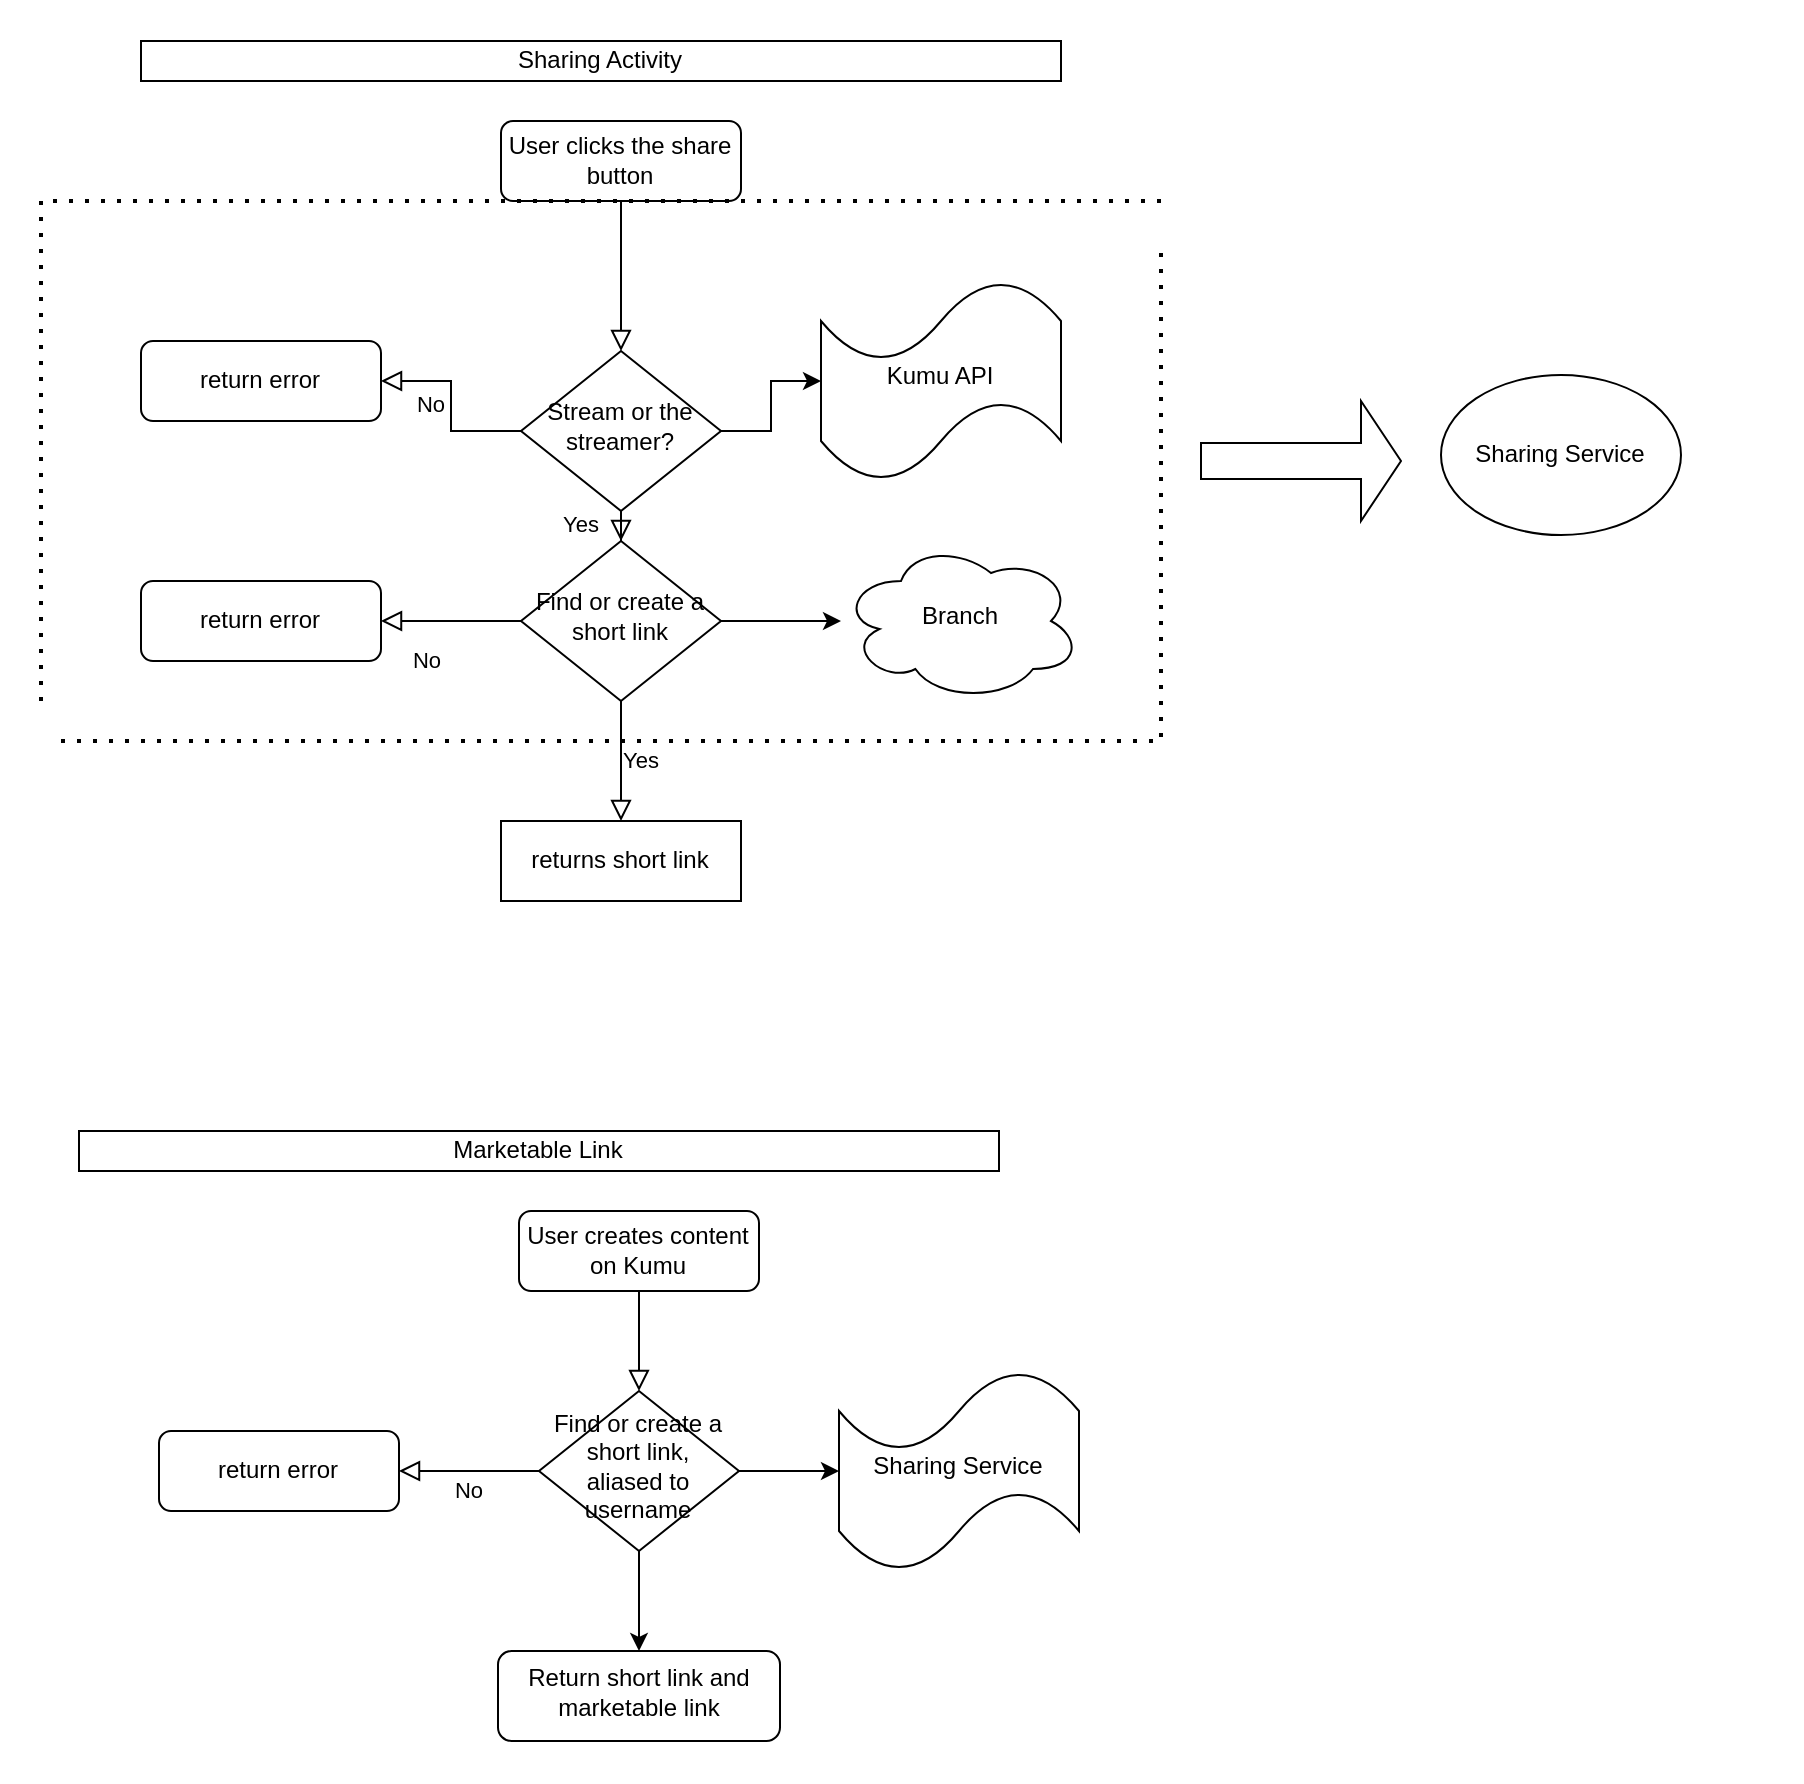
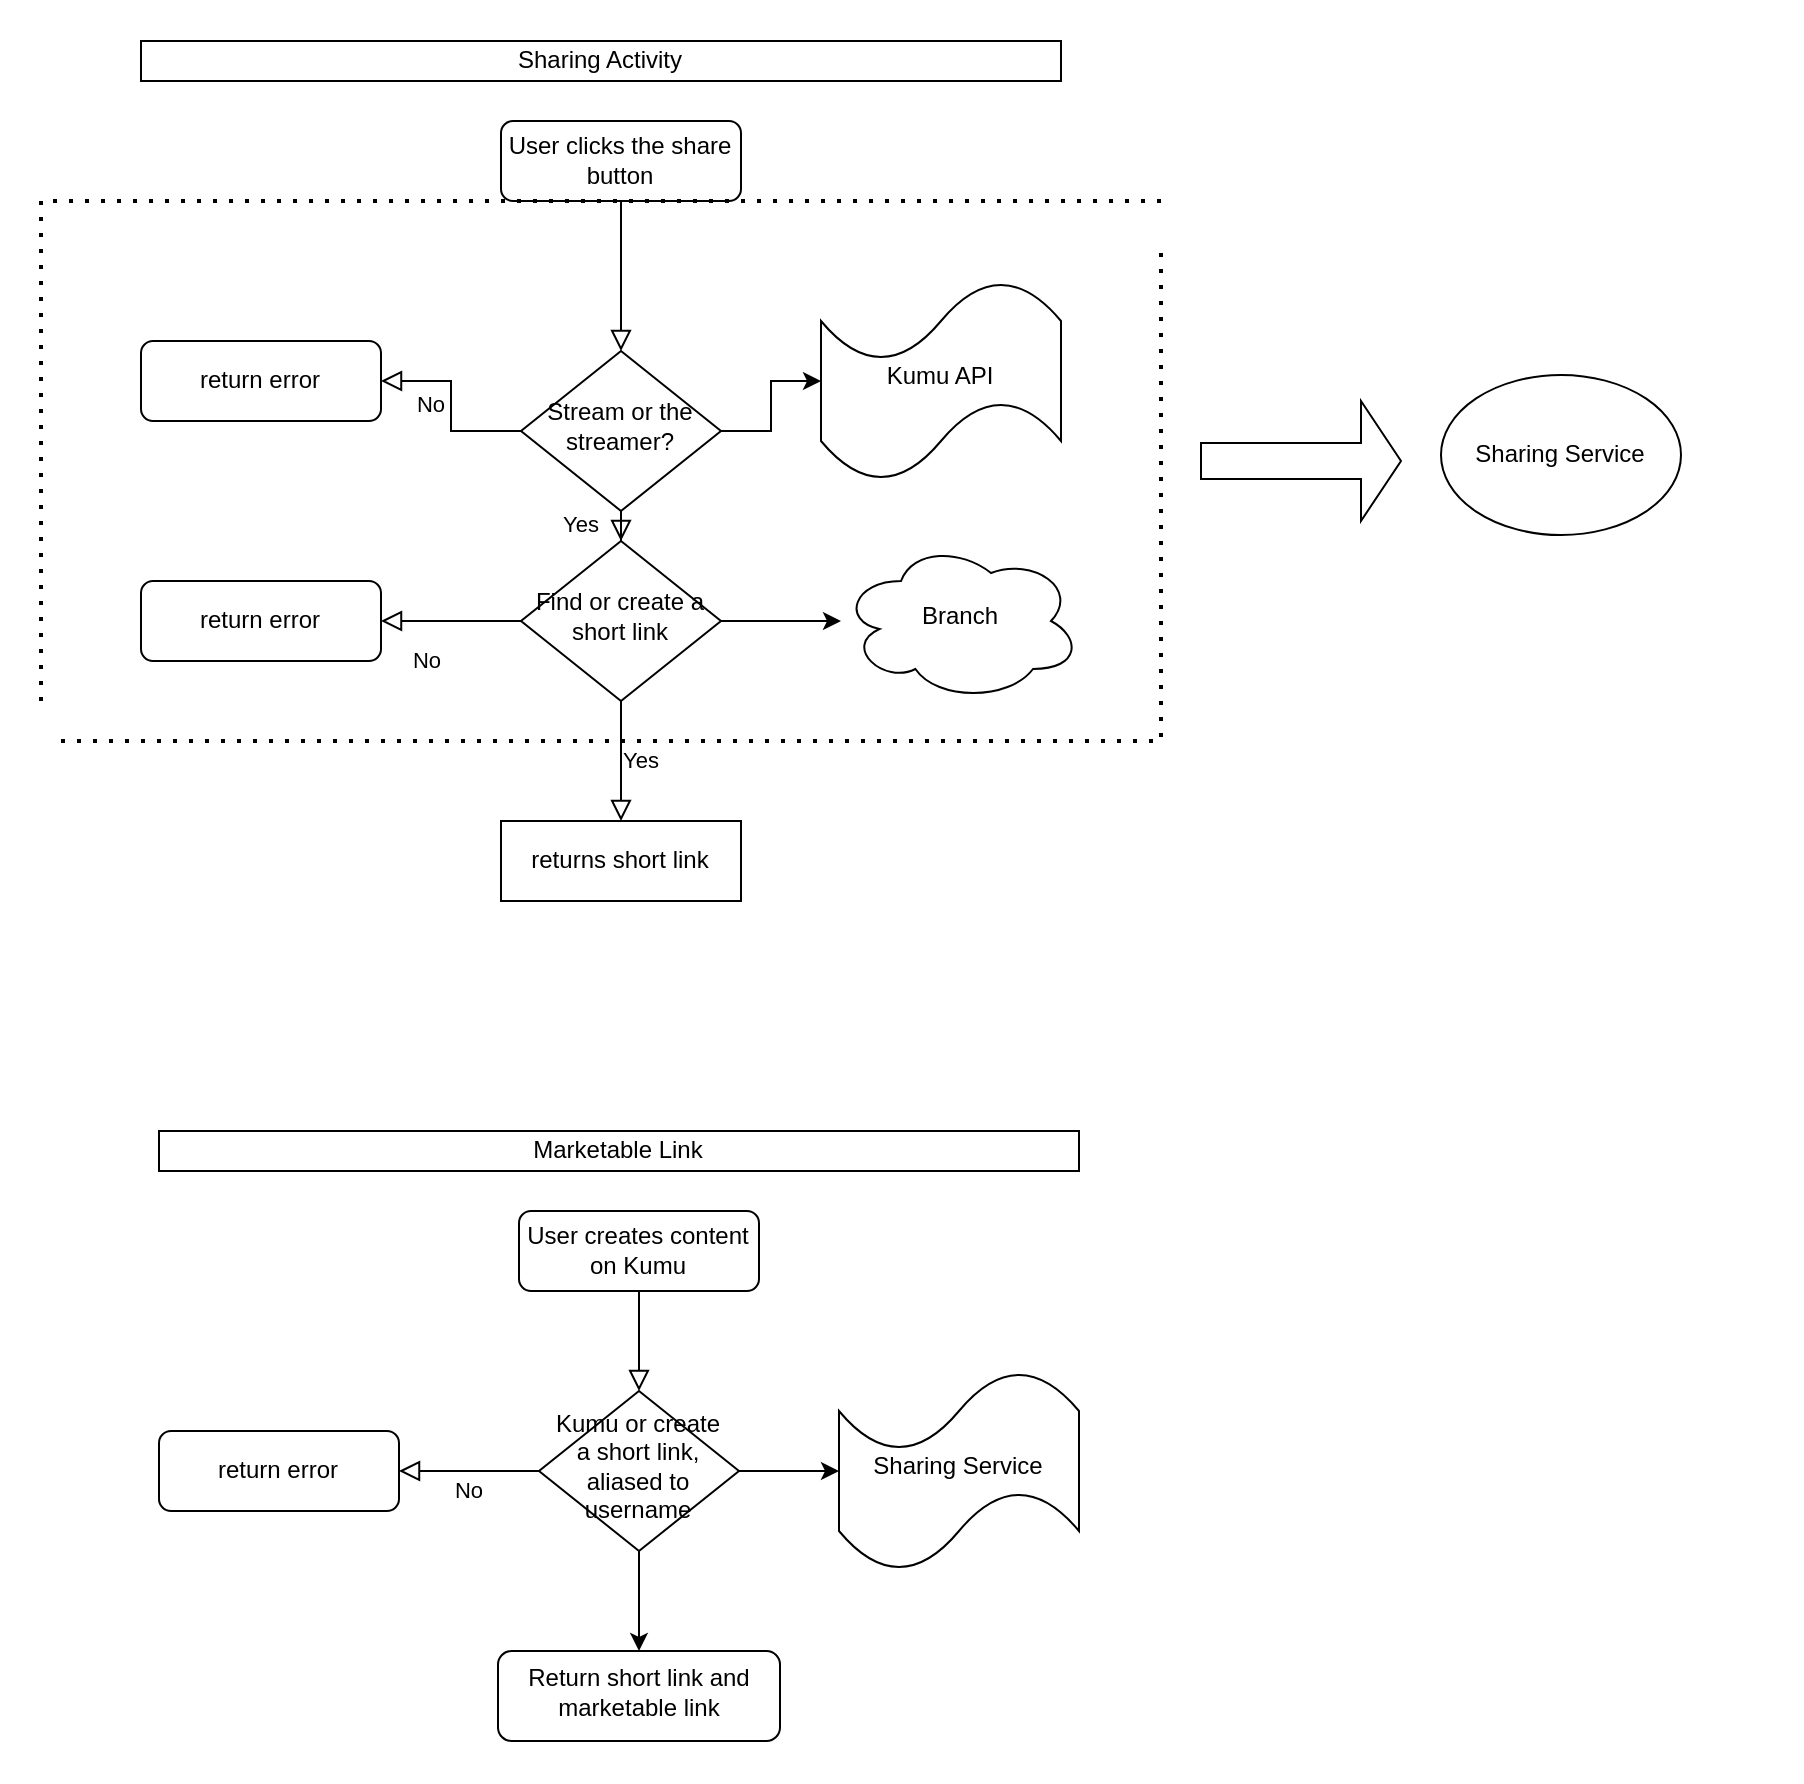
(539, 1151) -> (619, 1151)
(639, 1467) -> (639, 1467)
